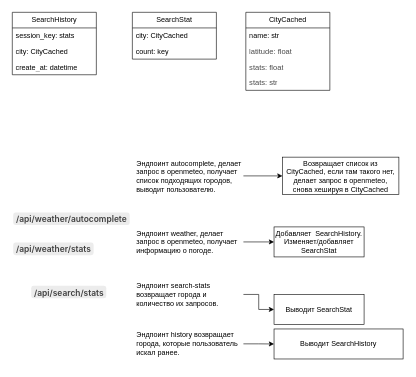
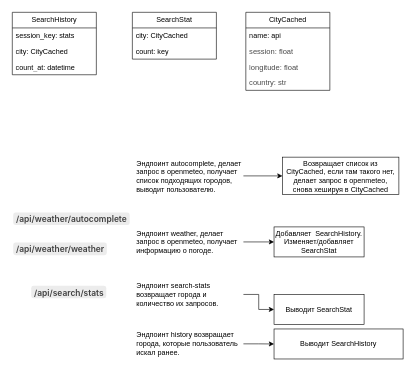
(266, 36) -> (265, 36)
(275, 52) -> (274, 52)
(51, 68) -> (49, 68)
(271, 68) -> (277, 68)
(268, 83) -> (272, 83)
(49, 248) -> (53, 248)
